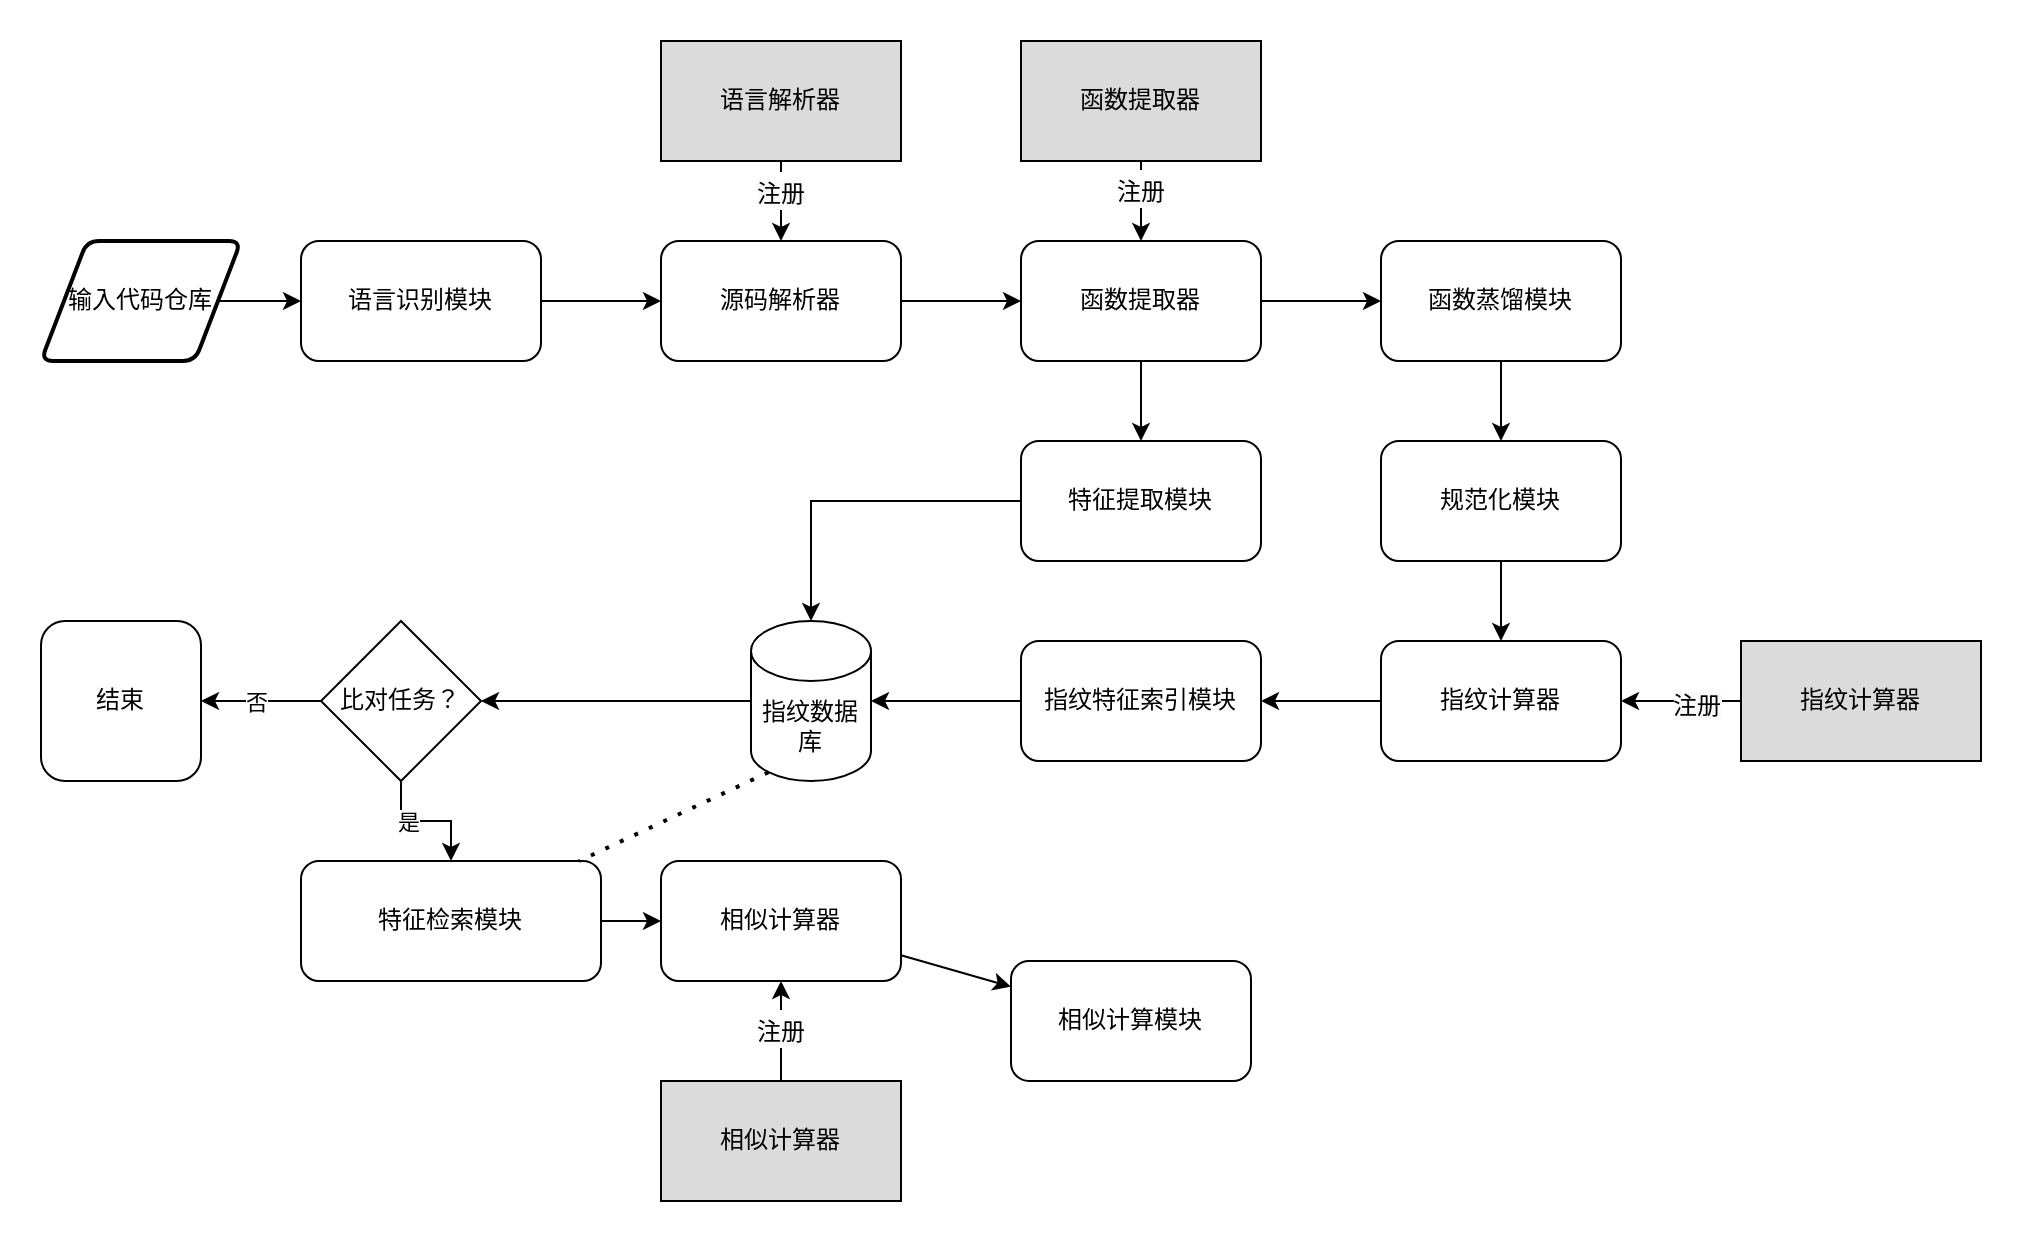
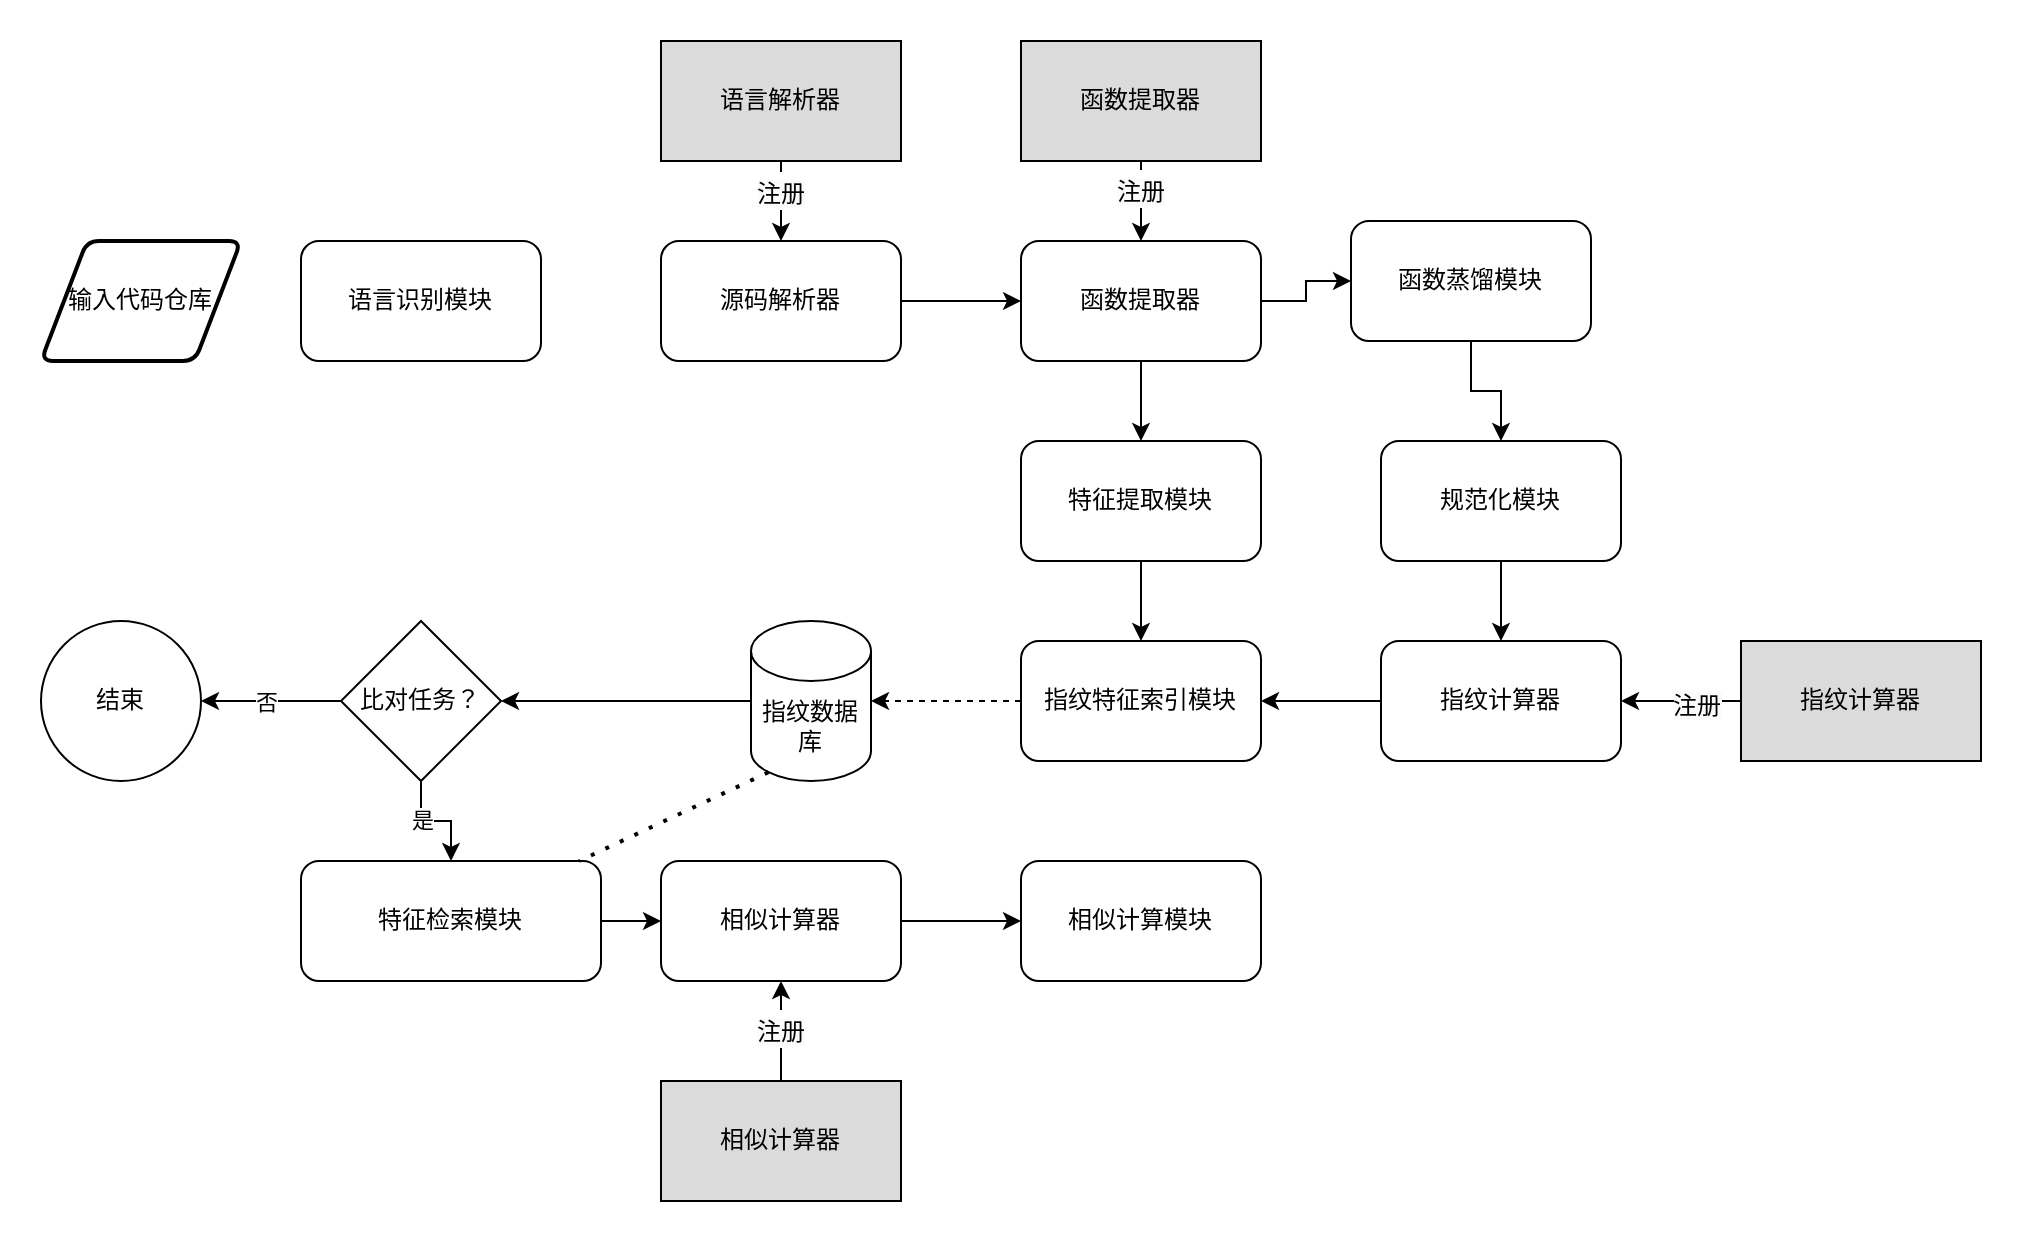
(273, 301) -> none
(594, 301) -> none
(1501, 301) -> (1471, 281)
(863, 501) -> (1141, 594)
(121, 701) -> (121, 701)
(401, 701) -> (421, 701)
(952, 701) -> (952, 701)
(1131, 1021) -> (1141, 921)
